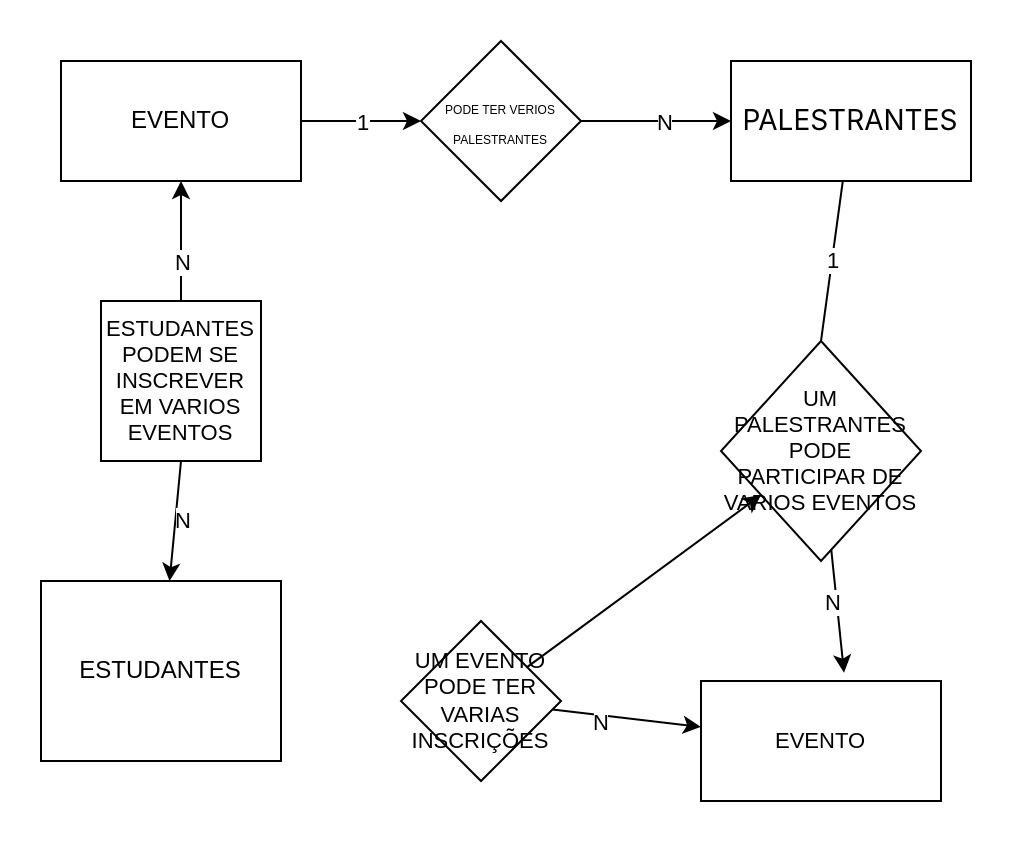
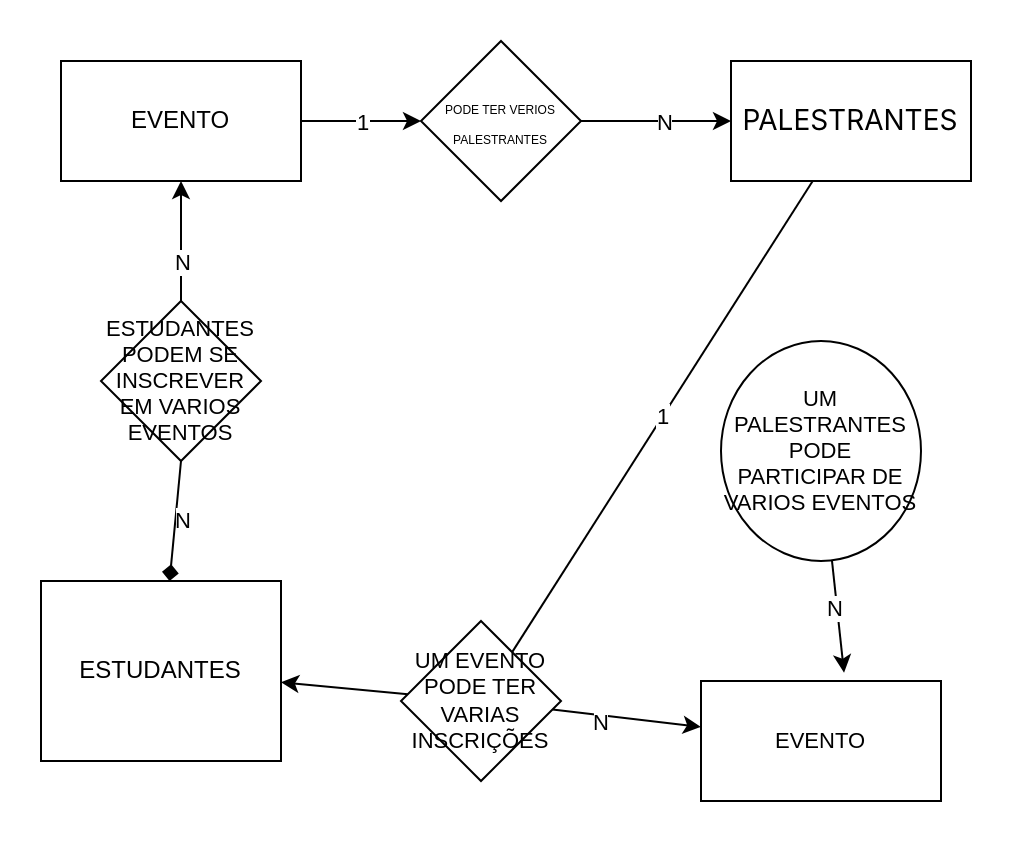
(832, 261) -> (662, 417)
(181, 381) -> (181, 381)
(821, 451) -> (821, 451)
(171, 566) -> (171, 565)
(639, 585) -> (351, 689)
